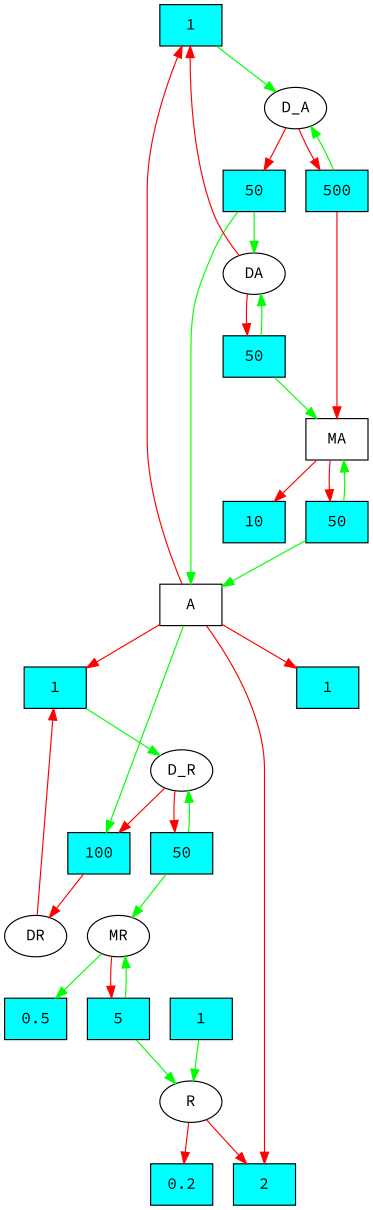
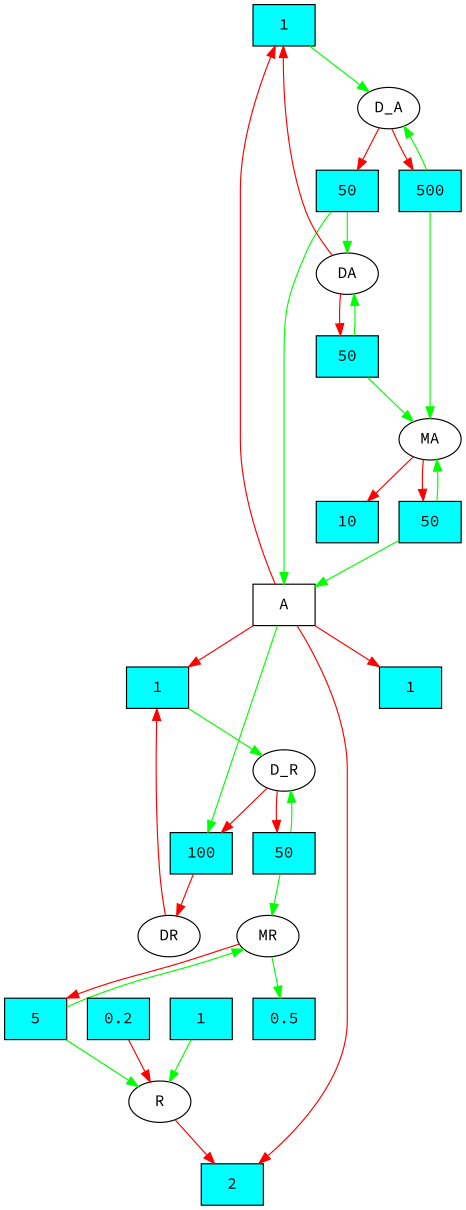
(337, 309) -> (430, 309)
(337, 439) -> (430, 439)
(187, 1137) -> (137, 1056)
